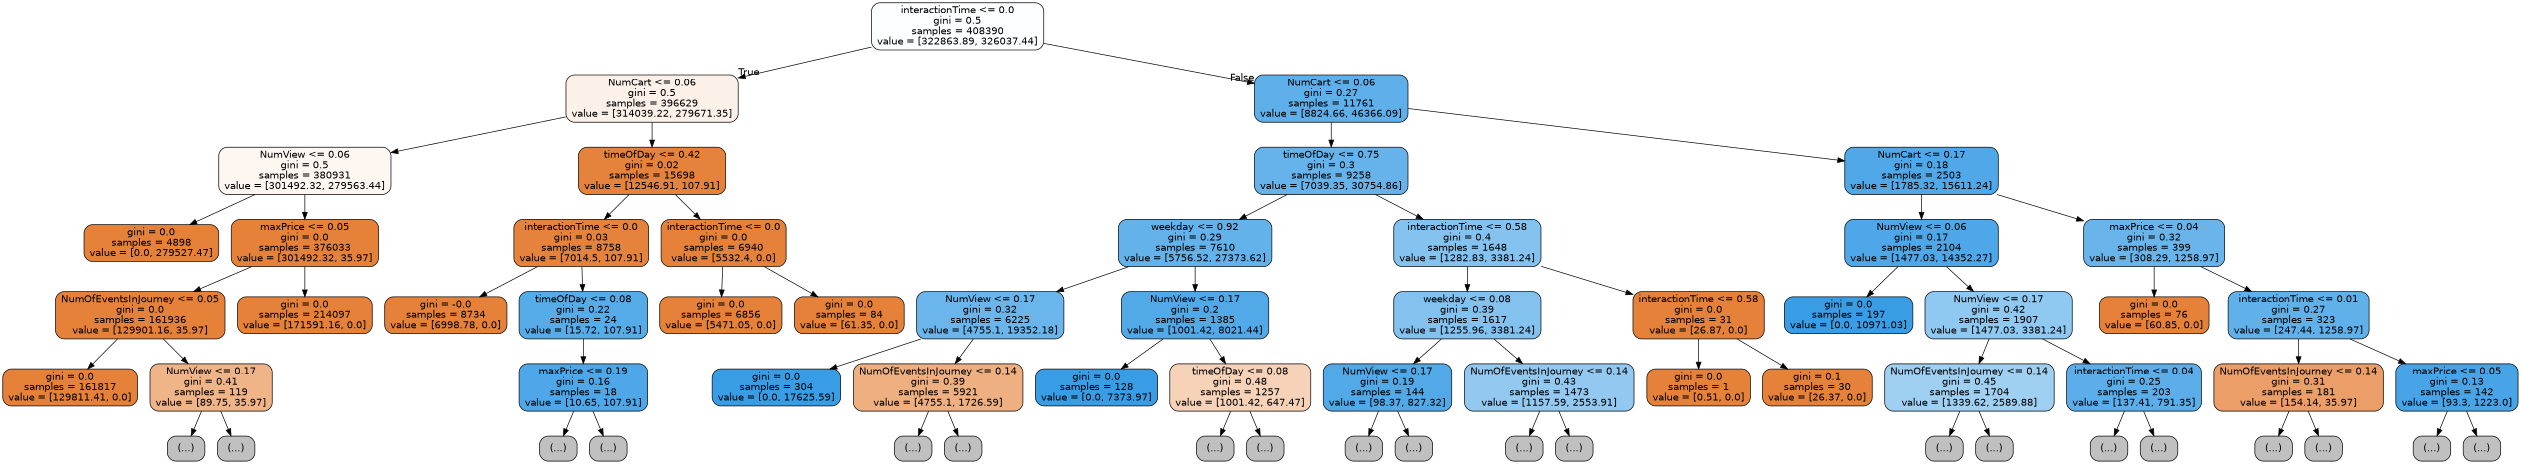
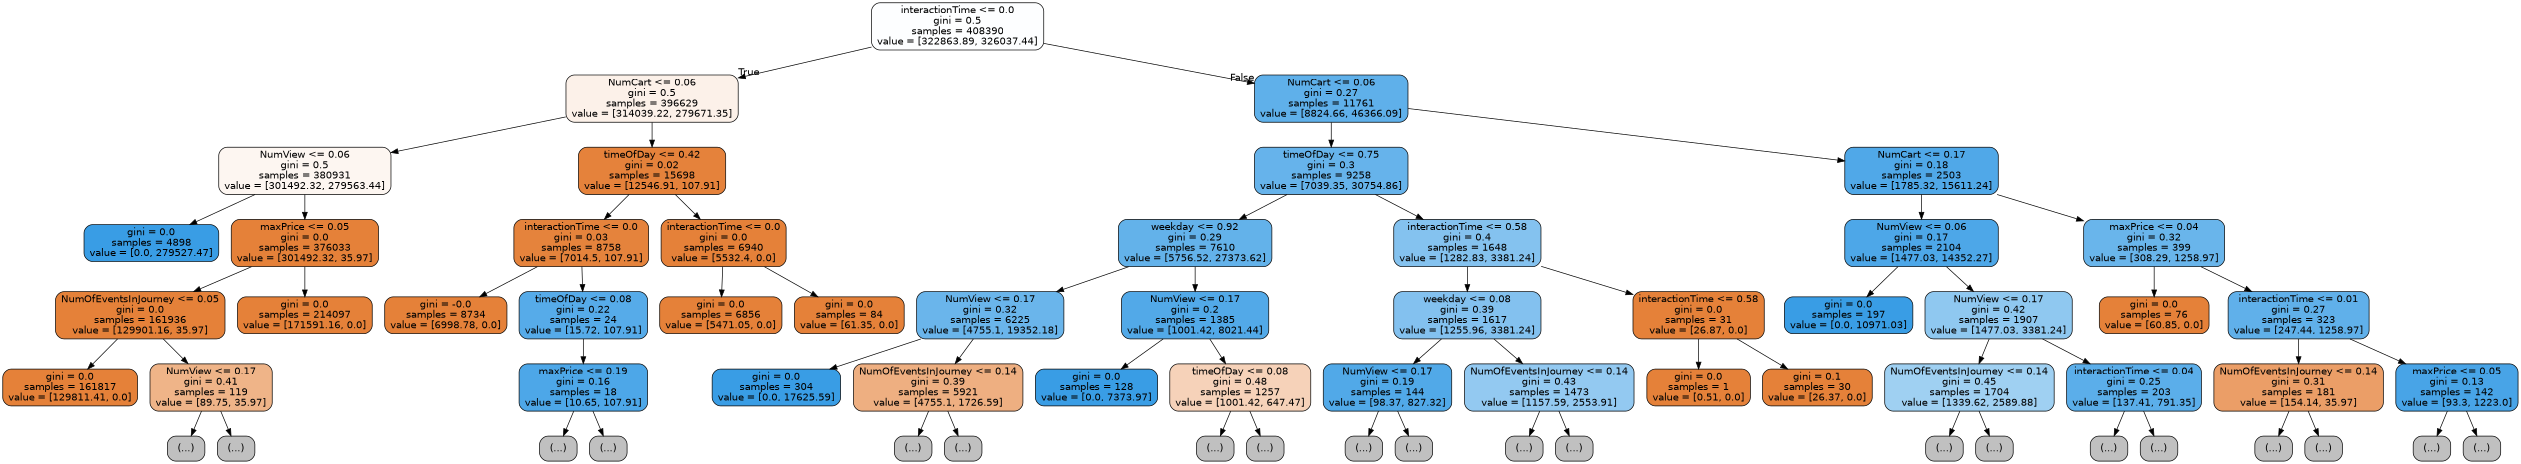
(151, 243) -> (151, 243)
